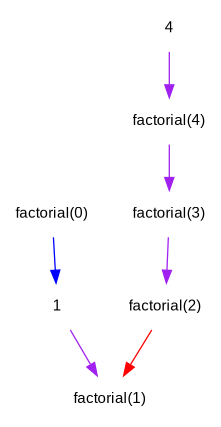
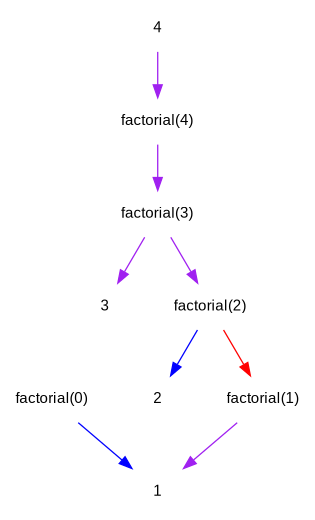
none -> (105, 306)
(80, 347) -> (215, 441)
none -> (158, 399)
